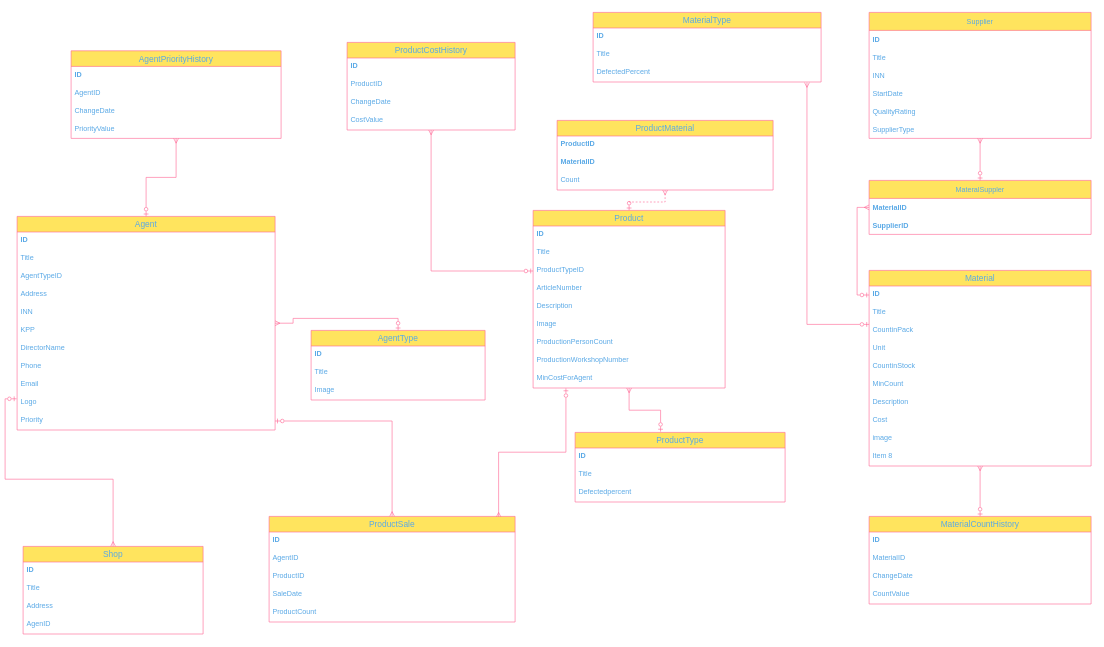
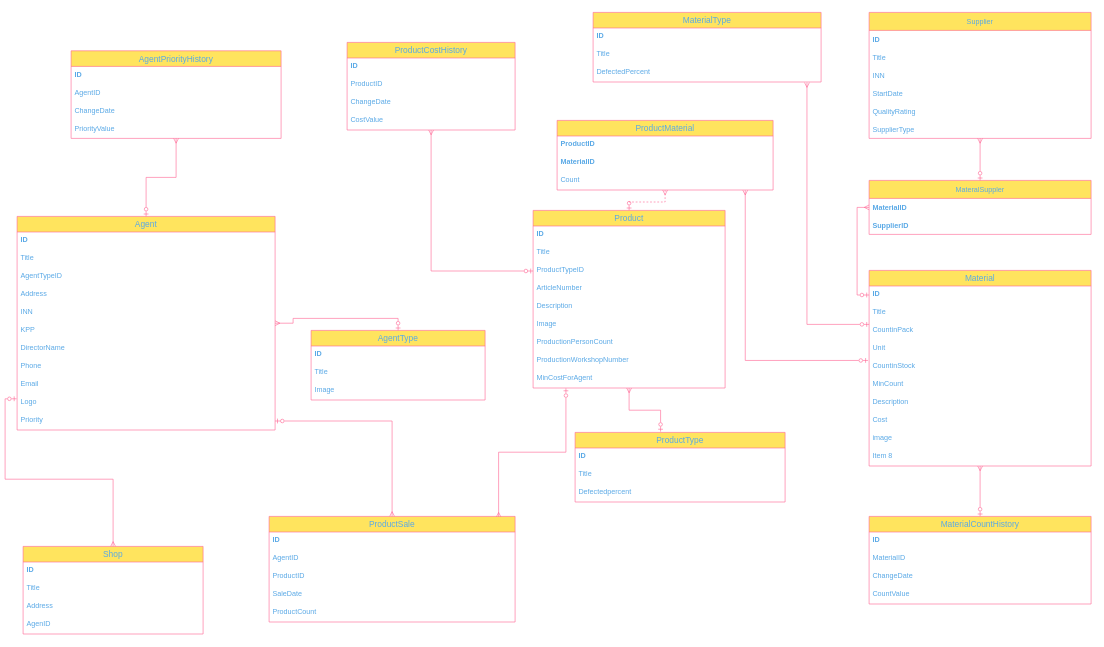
none -> (745, 332)
